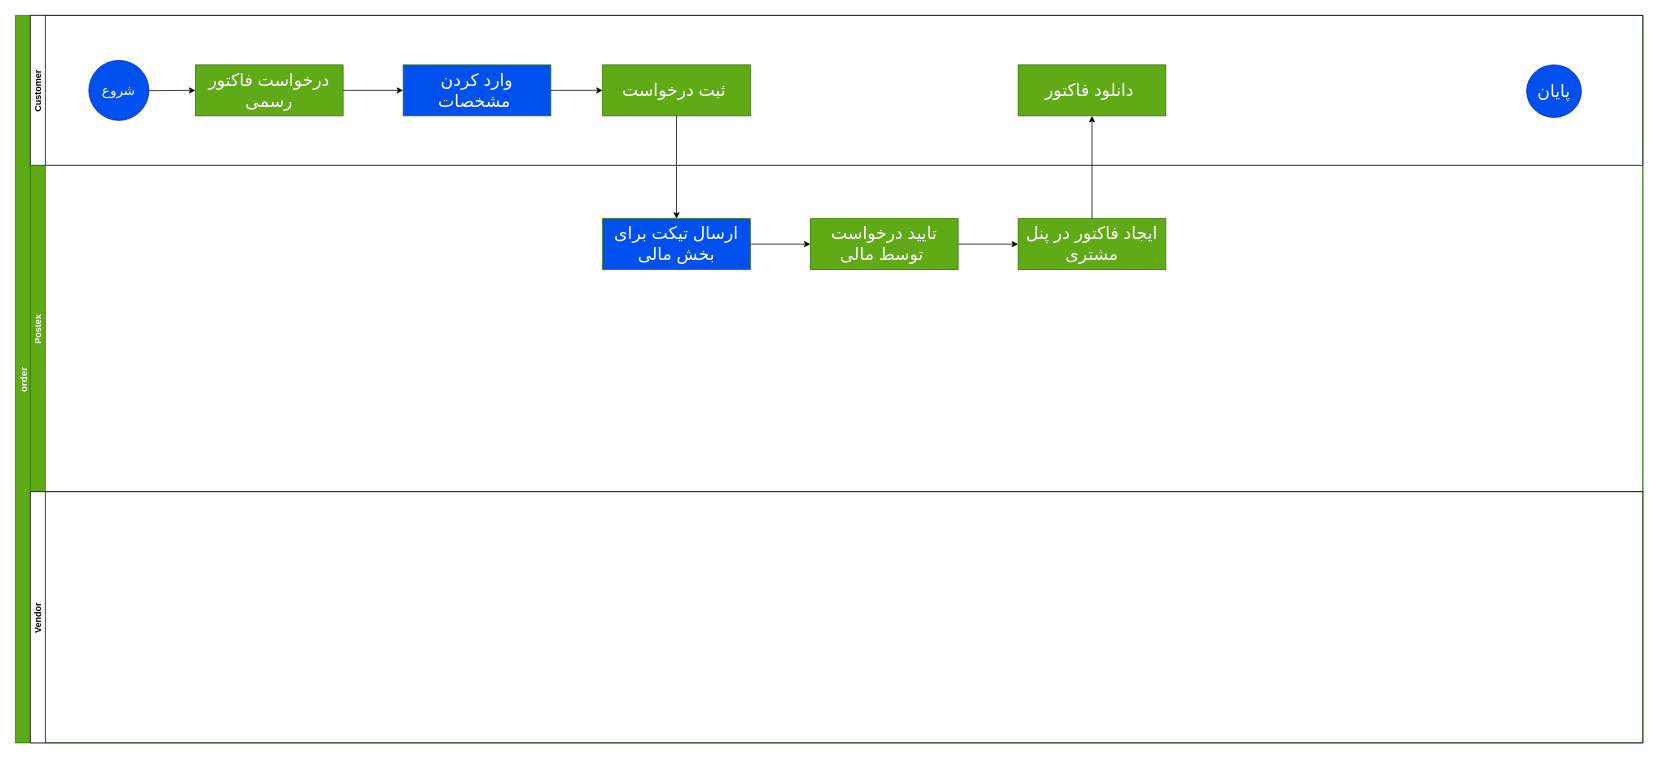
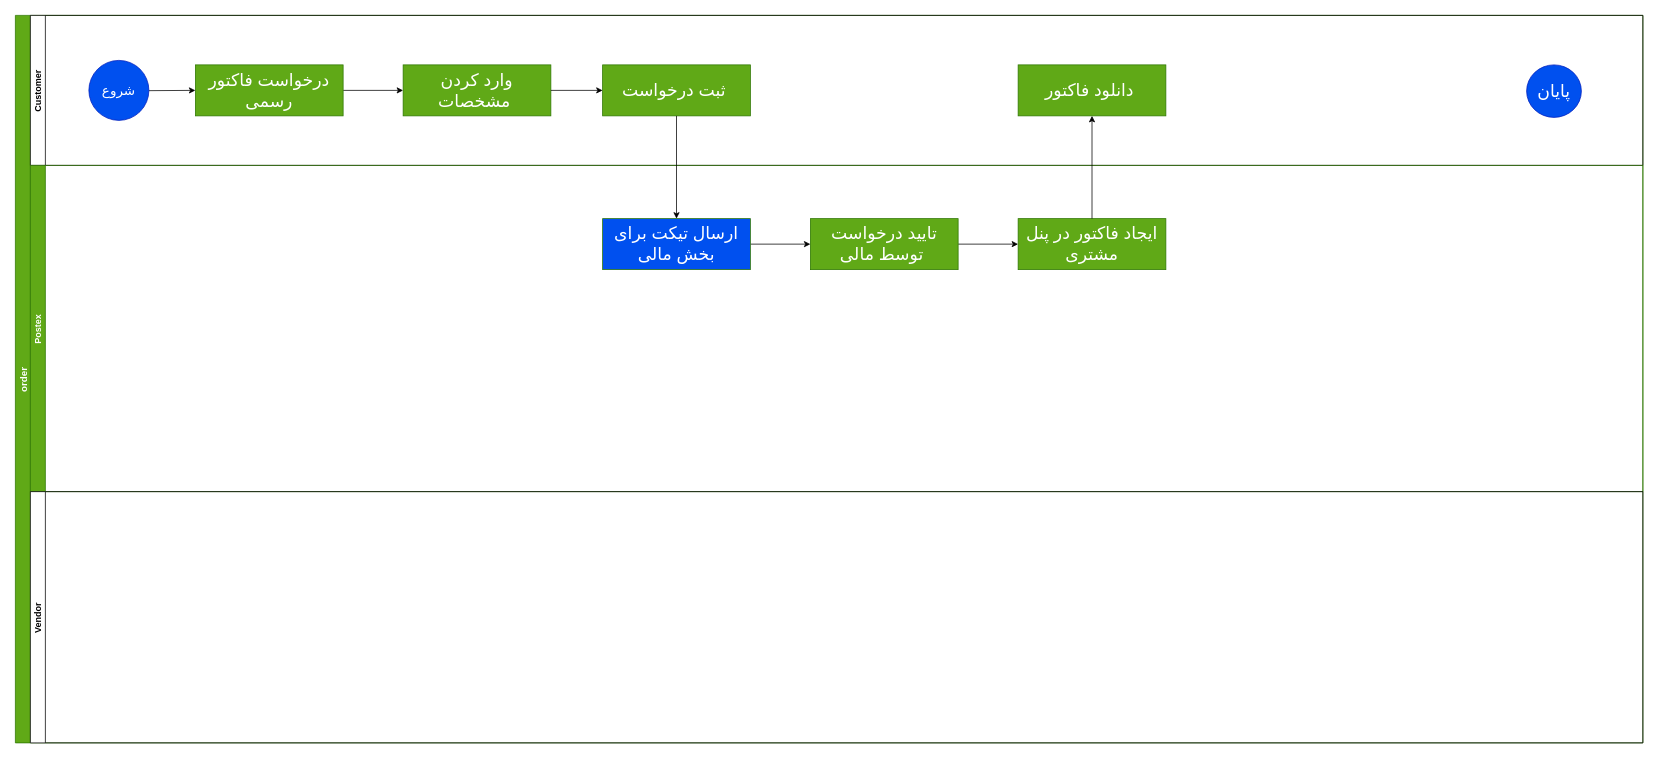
(477, 90) -> (477, 90)
